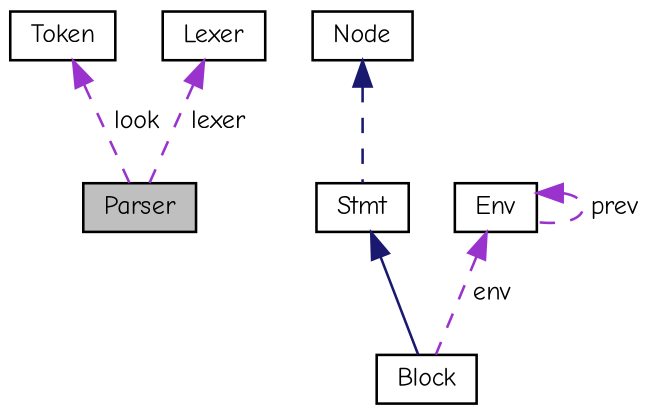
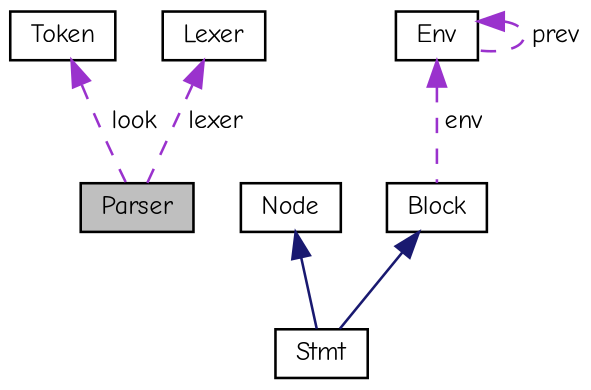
(363, 135) -> (309, 293)
(399, 306) -> (371, 291)
